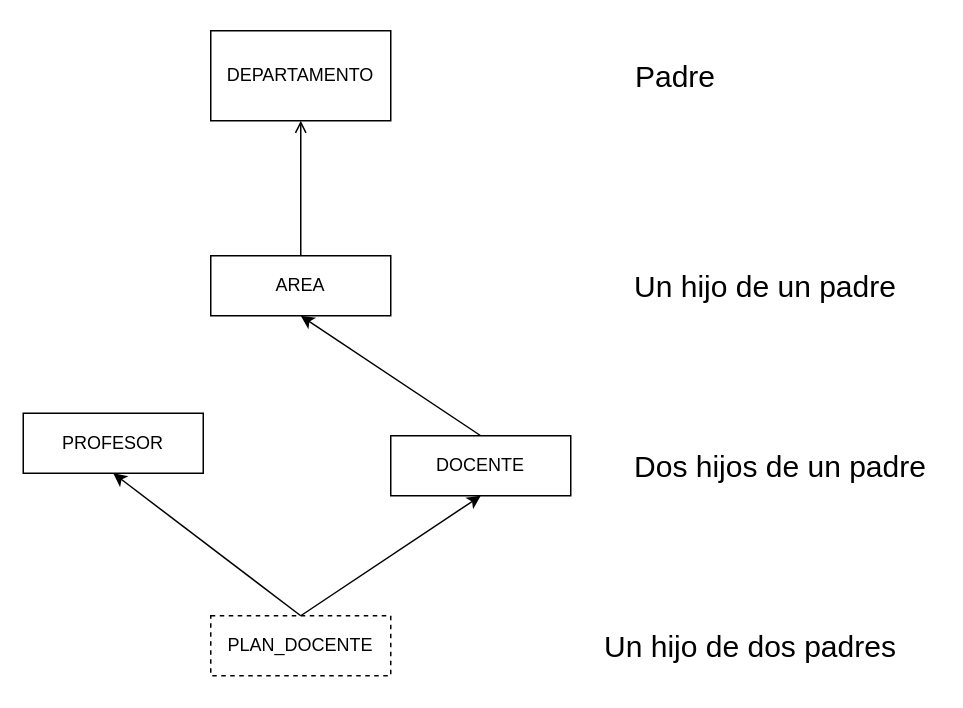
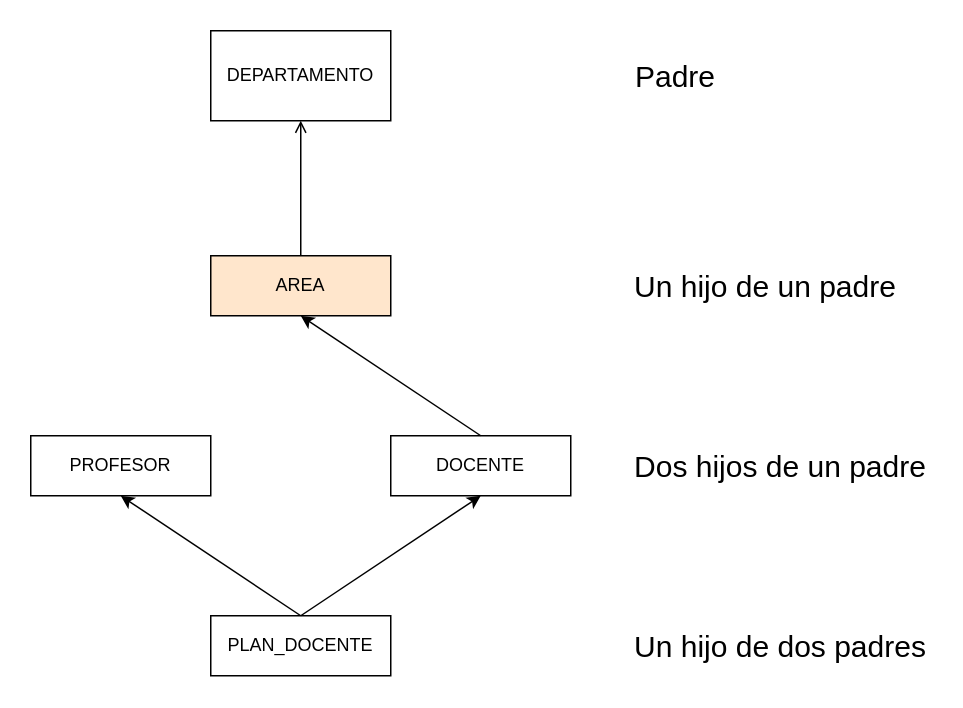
(301, 286) -> (301, 286)
(113, 443) -> (121, 466)
(301, 646) -> (301, 646)
(751, 646) -> (781, 646)
